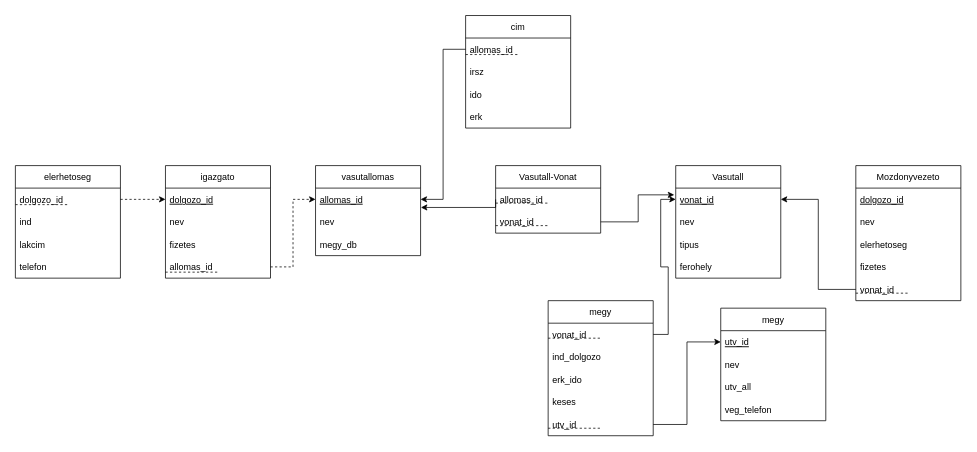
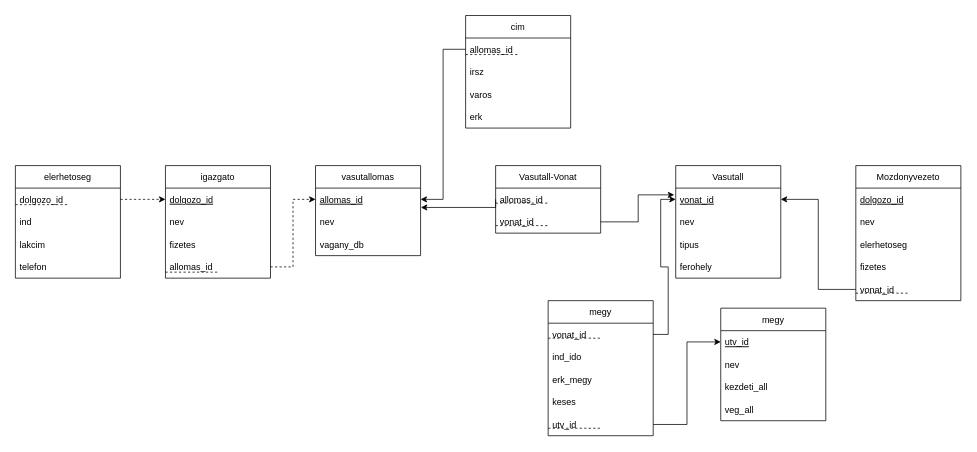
(476, 95) -> (482, 95)
(337, 245) -> (342, 245)
(577, 357) -> (567, 357)
(568, 380) -> (572, 380)
(740, 387) -> (749, 387)
(751, 410) -> (740, 410)
